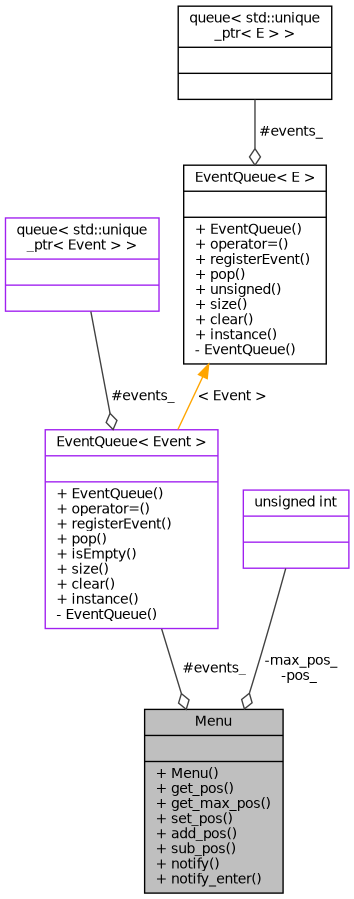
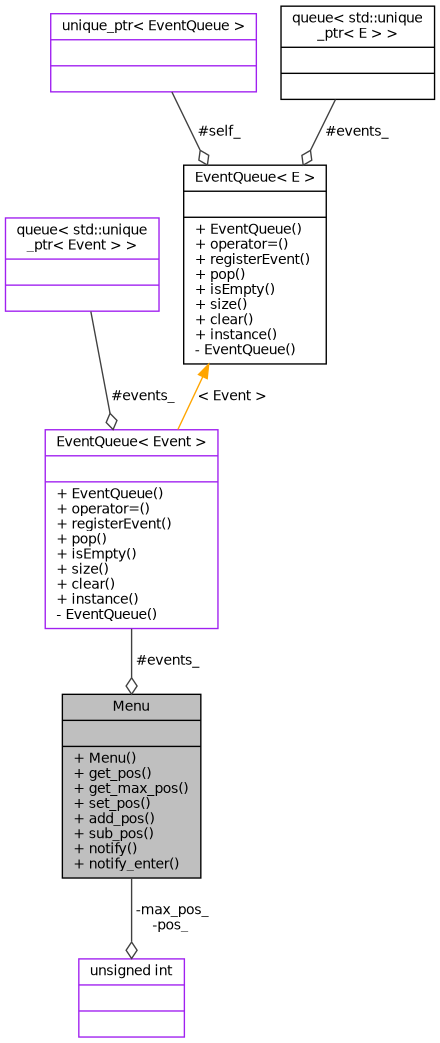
none -> (154, 53)
(239, 290) -> (235, 290)
(268, 631) -> (132, 910)
